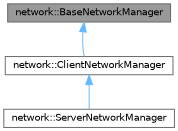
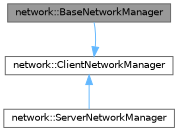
(83, 44) -> (95, 35)
